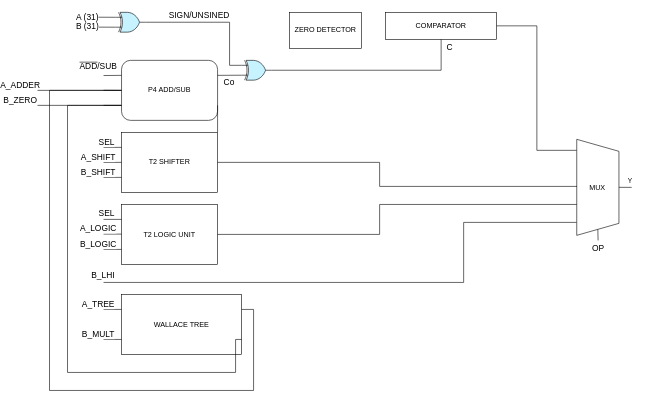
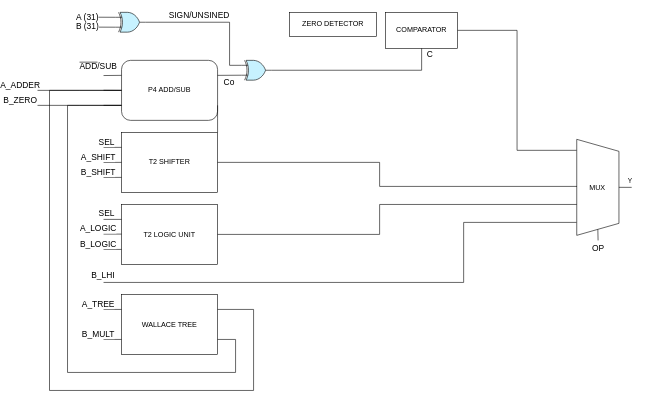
(441, 26) -> (422, 30)
(326, 30) -> (333, 24)
(182, 324) -> (170, 324)
